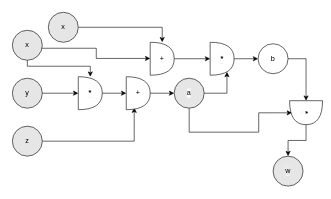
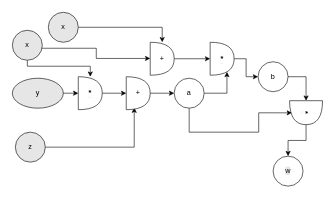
(273, 59) -> (273, 77)
(27, 93) -> (38, 93)
(189, 93) -> (189, 93)
(27, 141) -> (30, 147)
(288, 171) -> (288, 171)
